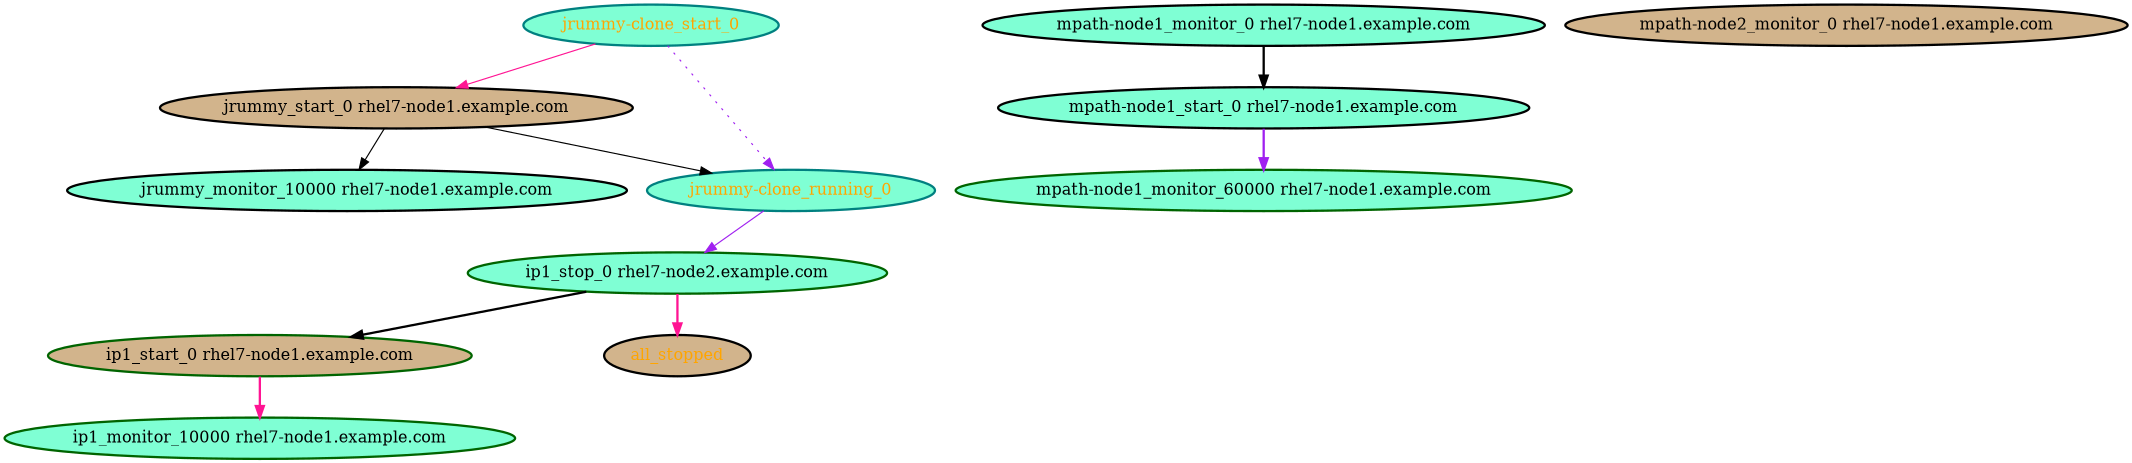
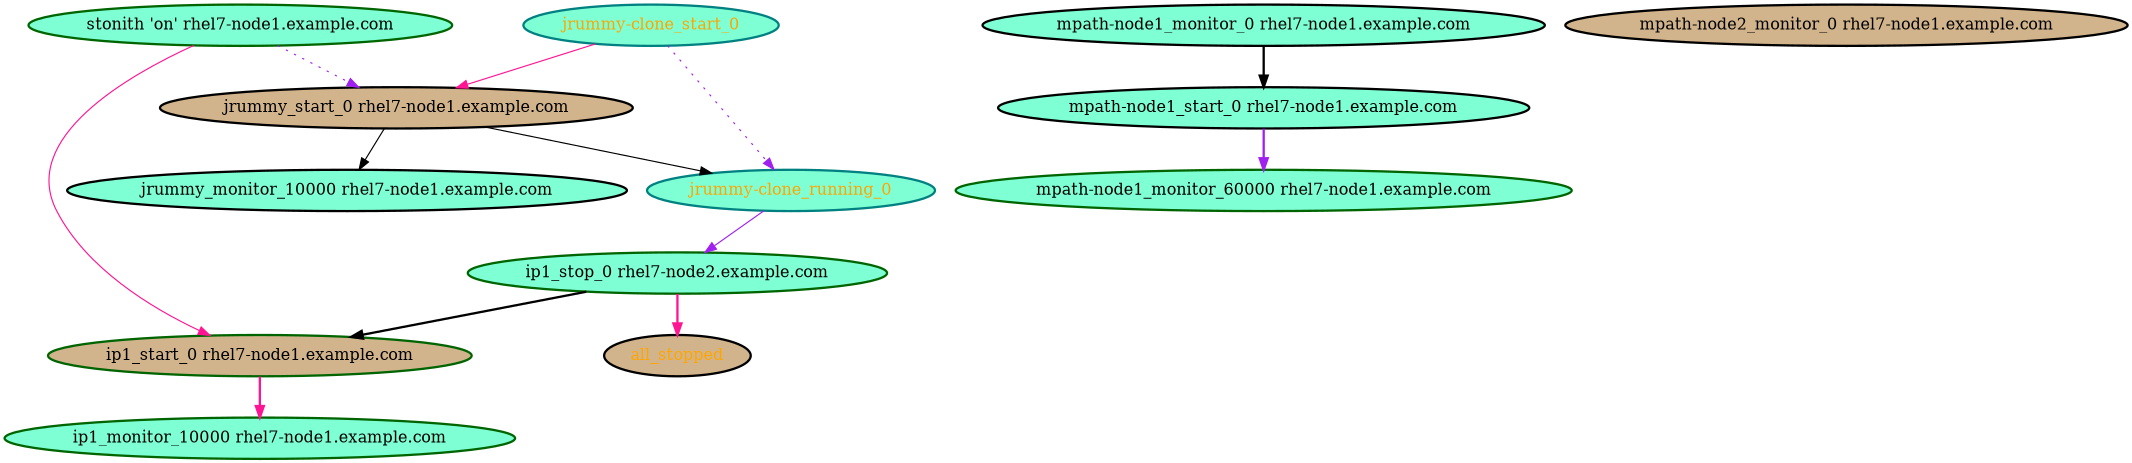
none -> (240, 25)
